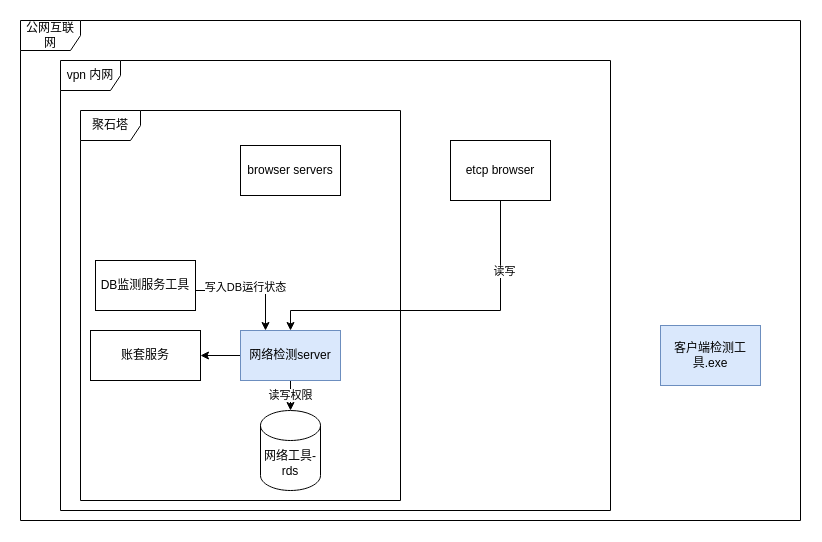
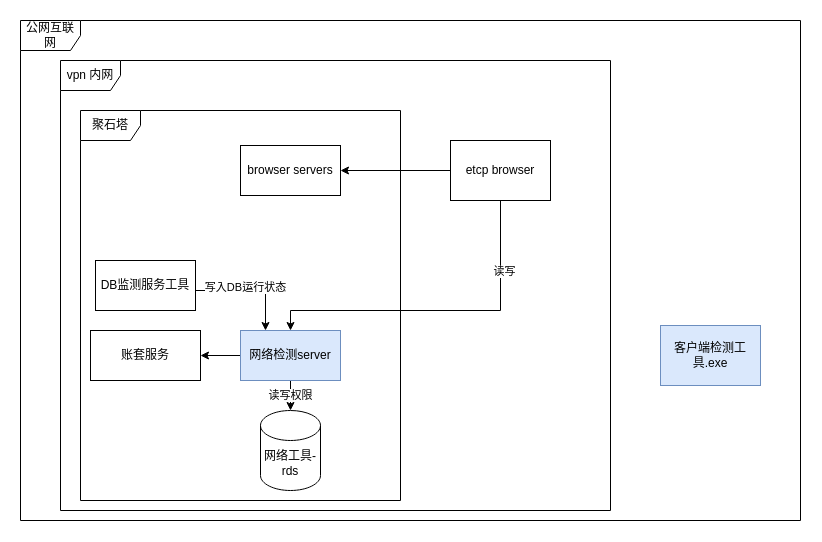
none -> (398, 171)
